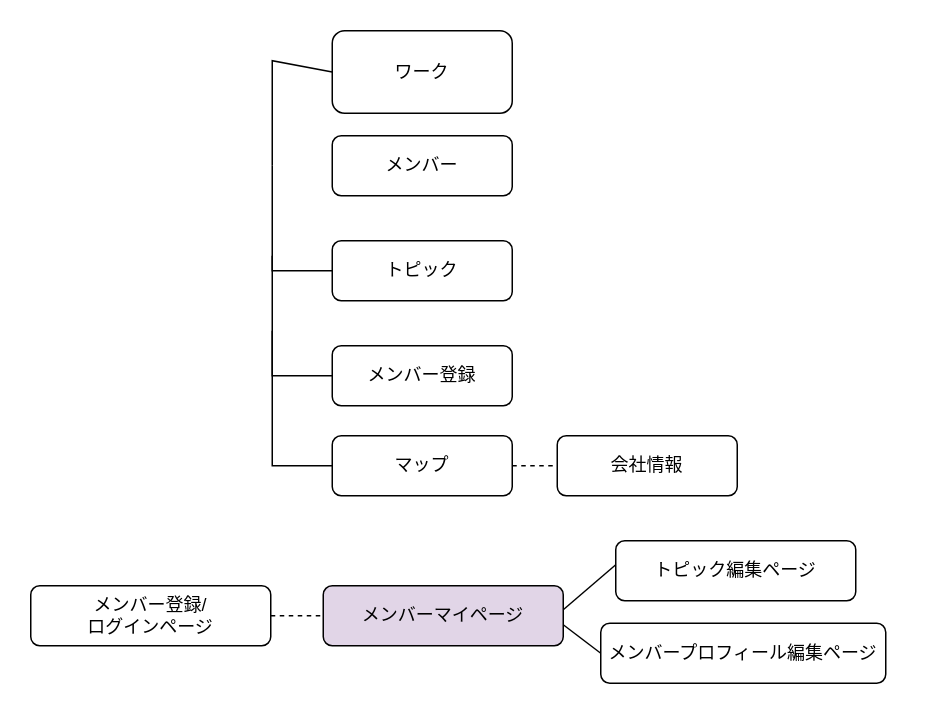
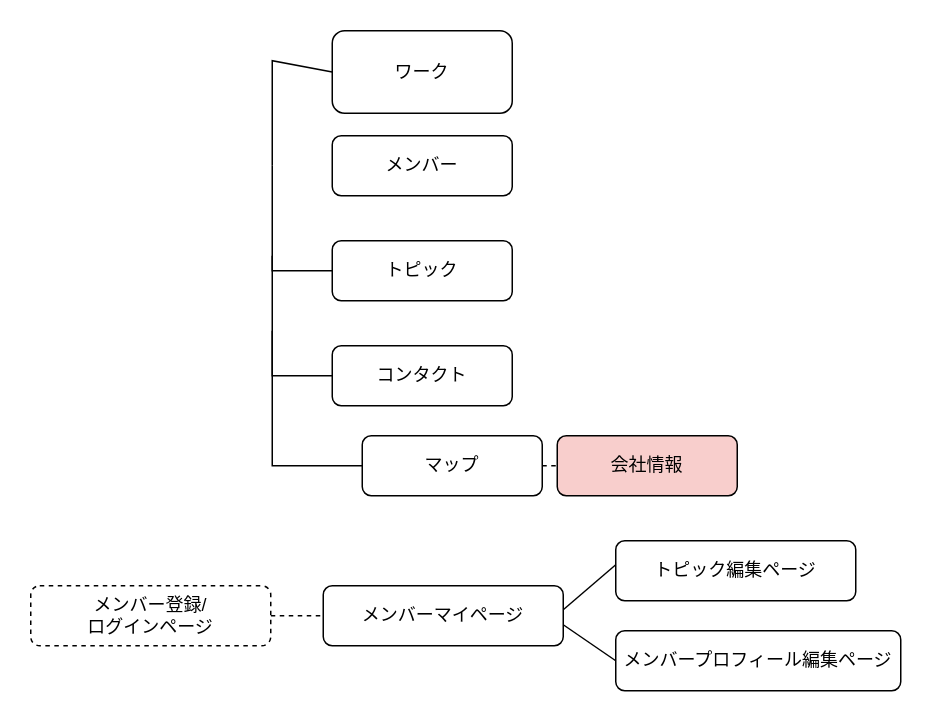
(422, 376) -> (422, 376)
(422, 466) -> (452, 466)
(647, 466) -> (647, 466)
(151, 616) -> (151, 616)
(443, 616) -> (443, 616)
(743, 653) -> (758, 661)
